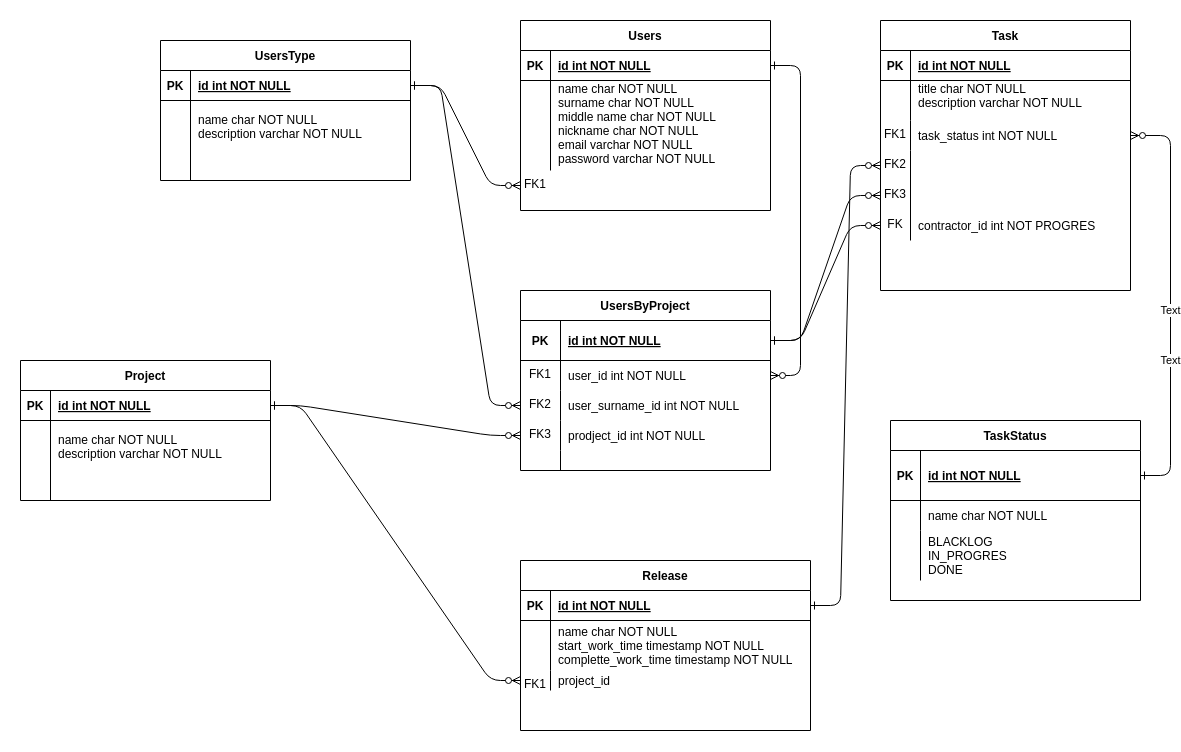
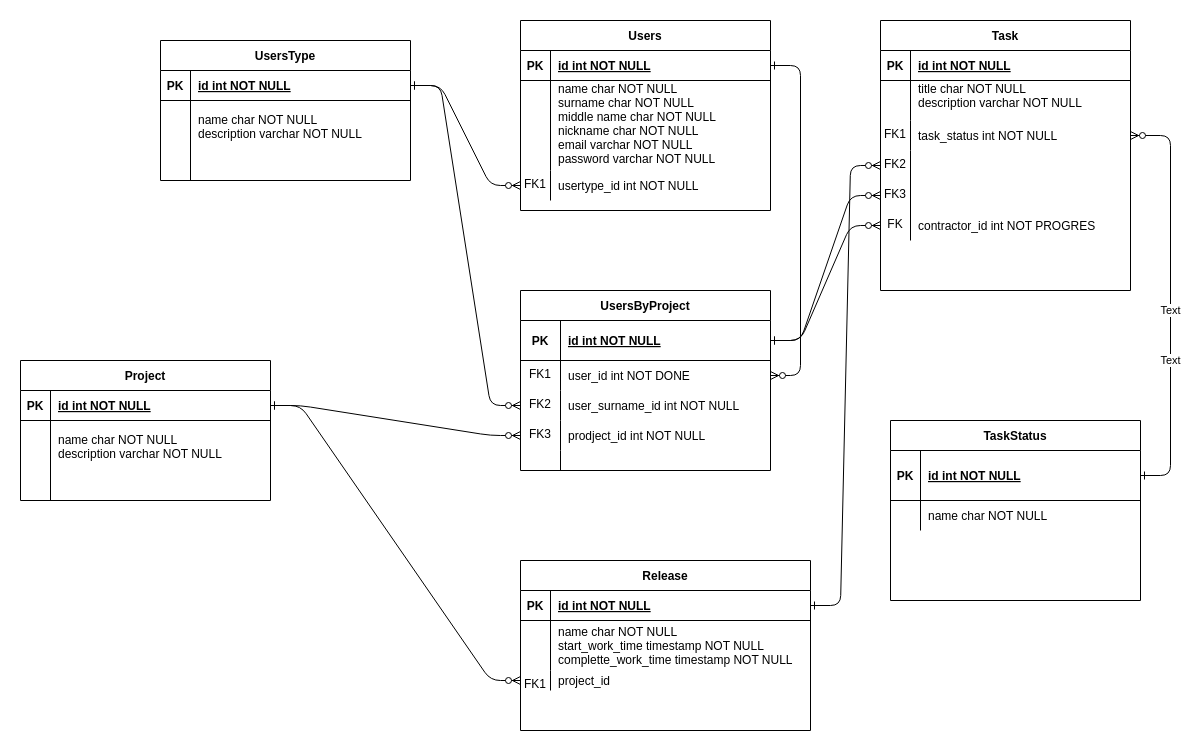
none -> (661, 186)
(627, 376) -> (627, 376)
(1031, 556) -> none
